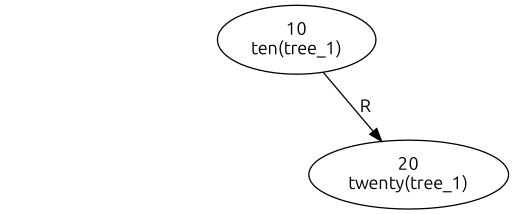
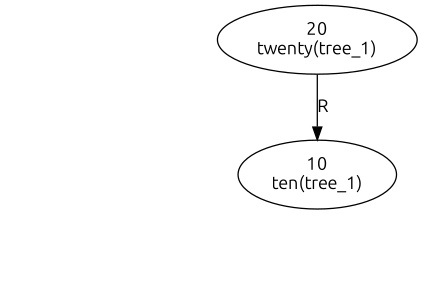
(348, 102) -> (317, 101)
